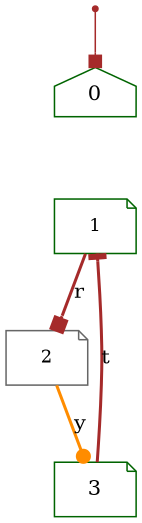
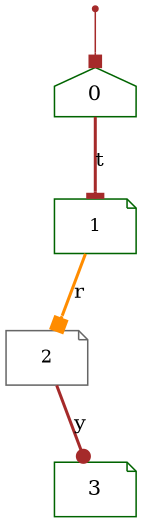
(74, 285) -> (74, 285)
(102, 362) -> (95, 154)
(69, 418) -> (69, 418)
